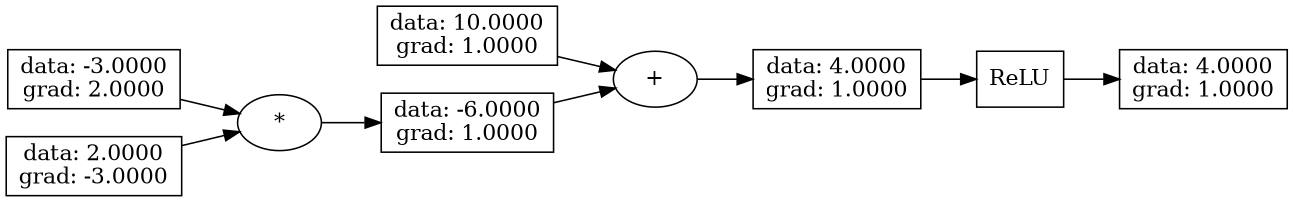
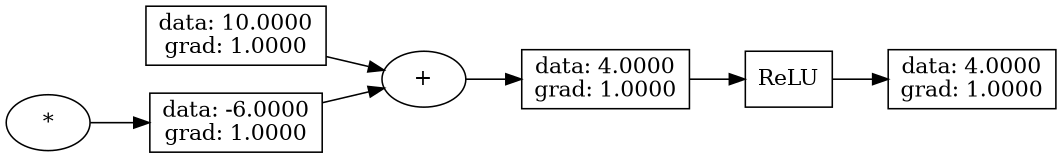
(94, 79) -> none
(94, 166) -> none
